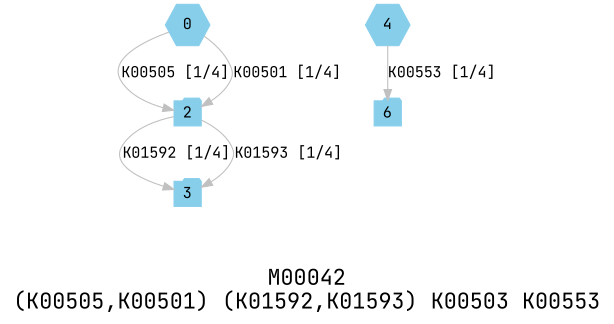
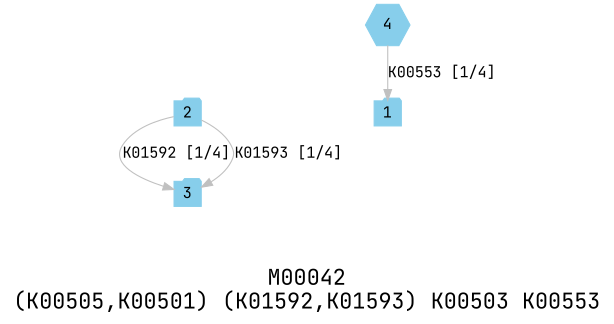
(188, 25) -> none
(388, 113) -> (388, 113)
